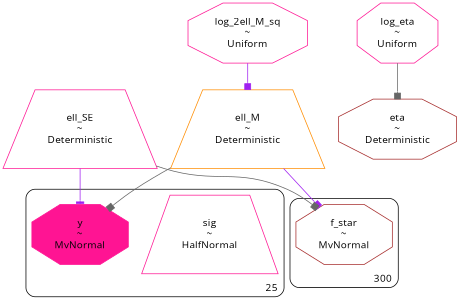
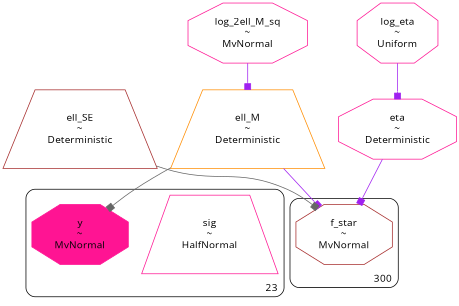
(248, 33) -> (248, 33)
(398, 77) -> (398, 77)
(80, 129) -> (80, 129)
(398, 129) -> (398, 129)
none -> (373, 178)
(80, 184) -> none
(272, 288) -> (272, 288)
